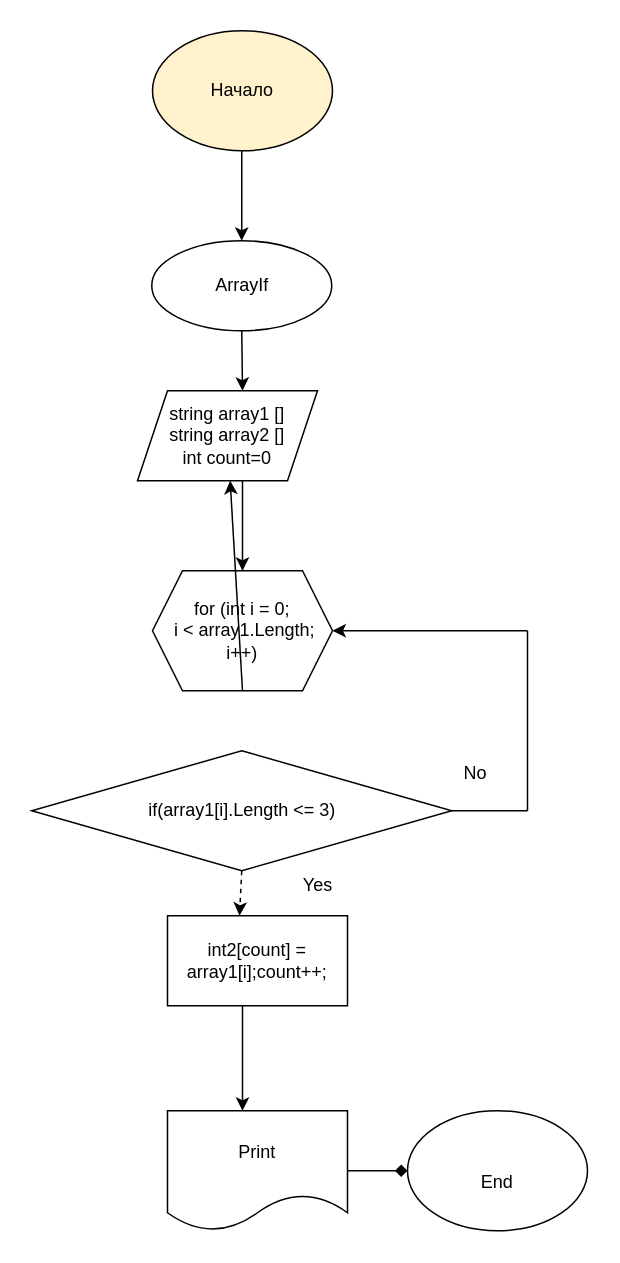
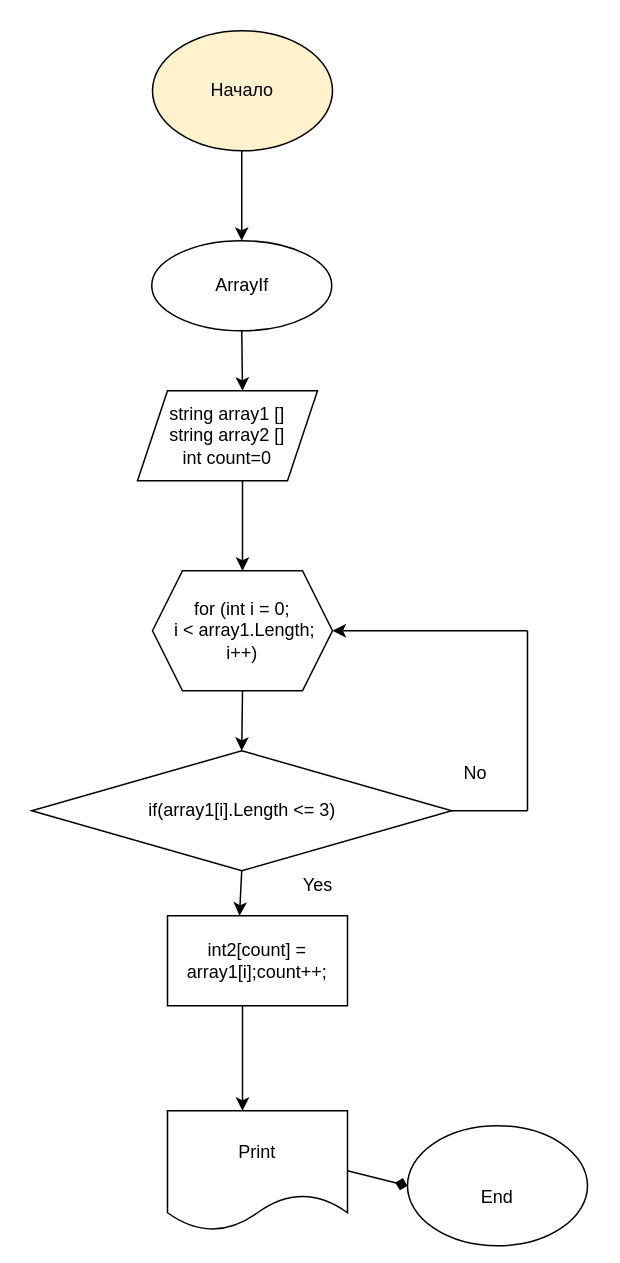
(236, 591) -> (242, 716)
(241, 889) -> (241, 889)
(497, 1171) -> (497, 1186)
